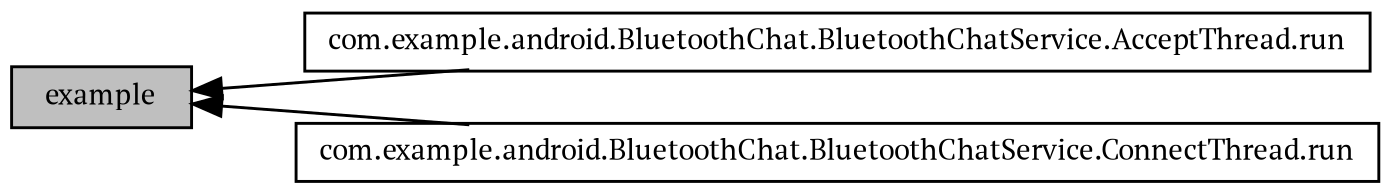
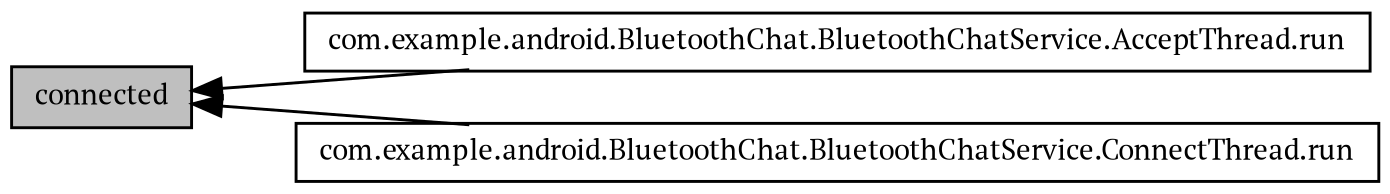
(102, 97) -> (102, 97)
